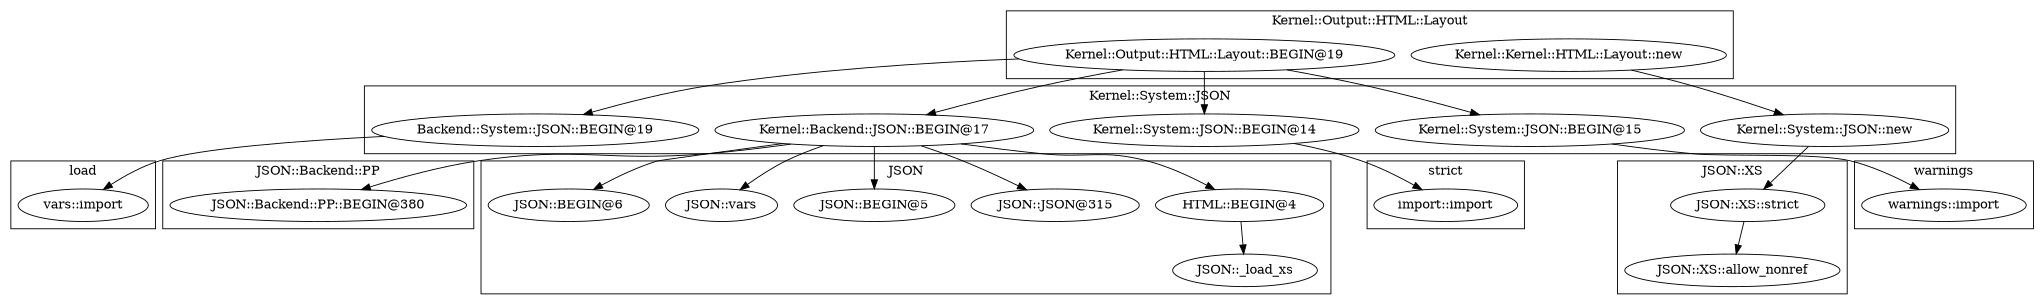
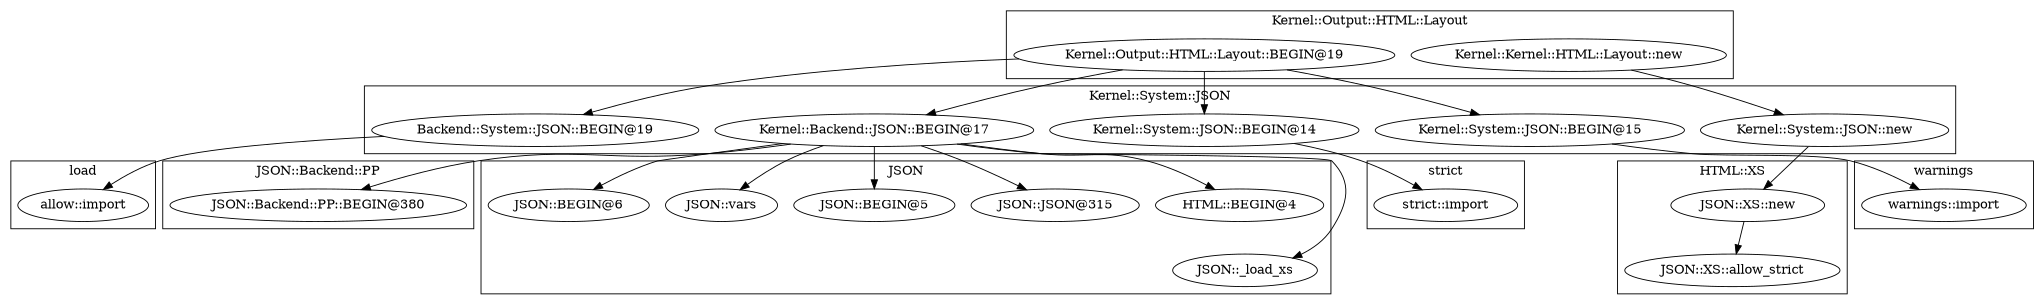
(1732, 171) -> (1732, 171)
(83, 205) -> (83, 205)
(1446, 205) -> (1446, 205)
(1748, 205) -> (1748, 205)
(1242, 233) -> (1202, 156)
(1732, 270) -> (1732, 270)
